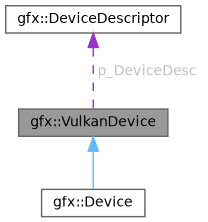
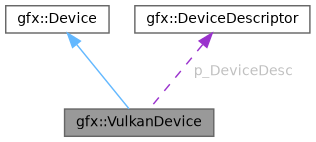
(93, 170) -> (103, 77)
